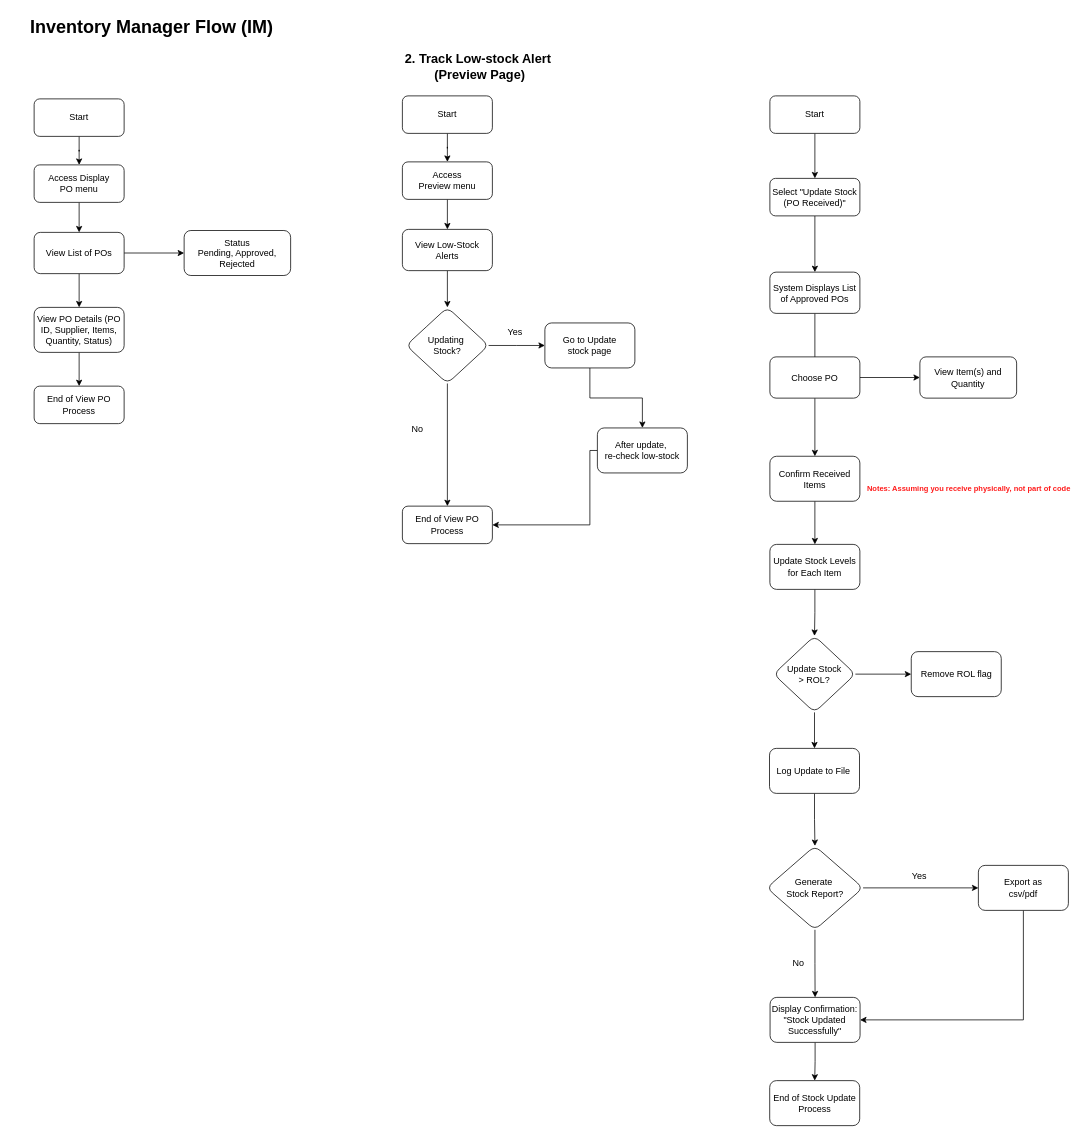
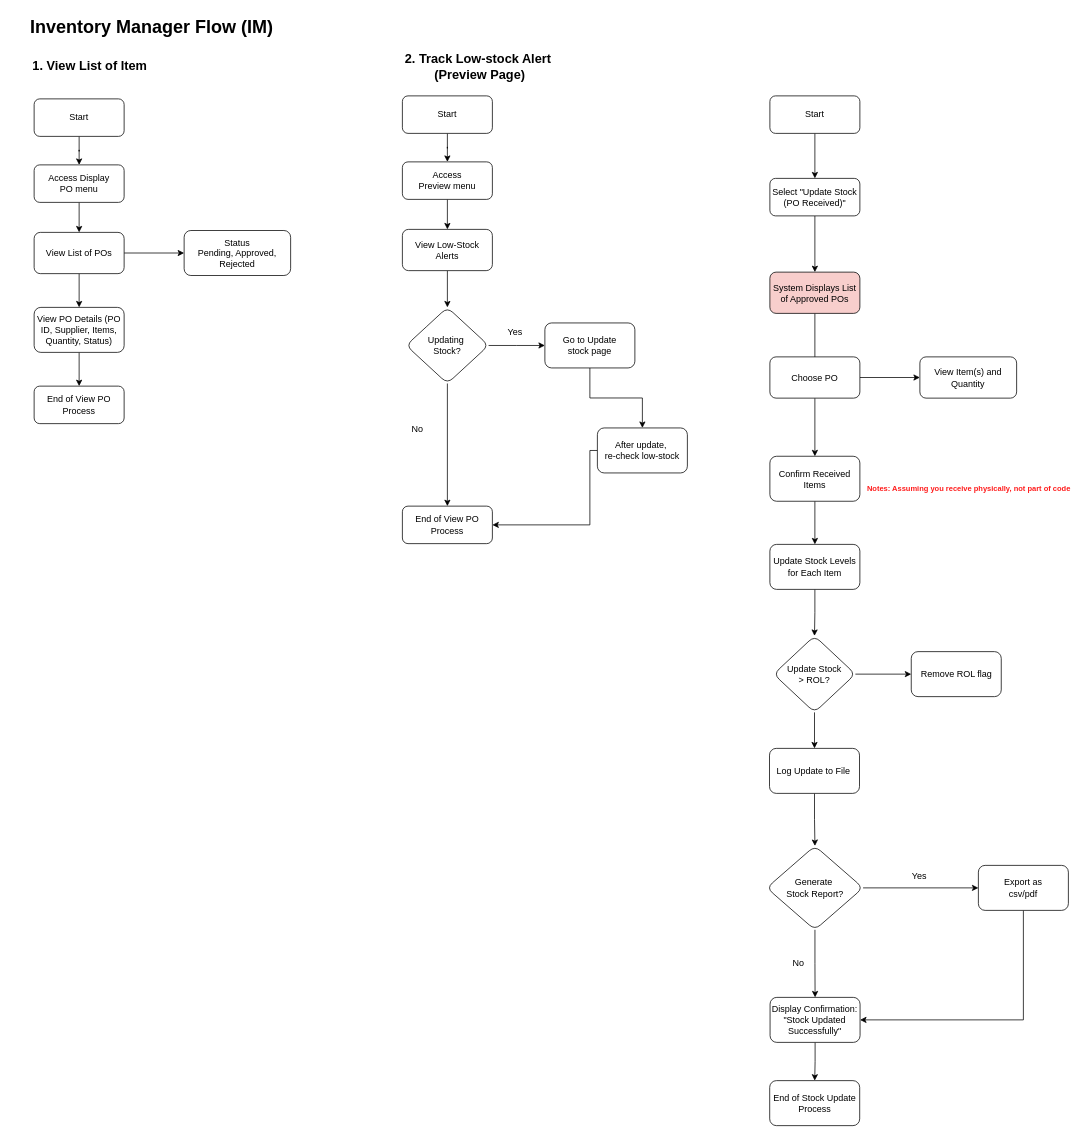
none -> (90, 66)
(815, 293) -> (815, 293)
